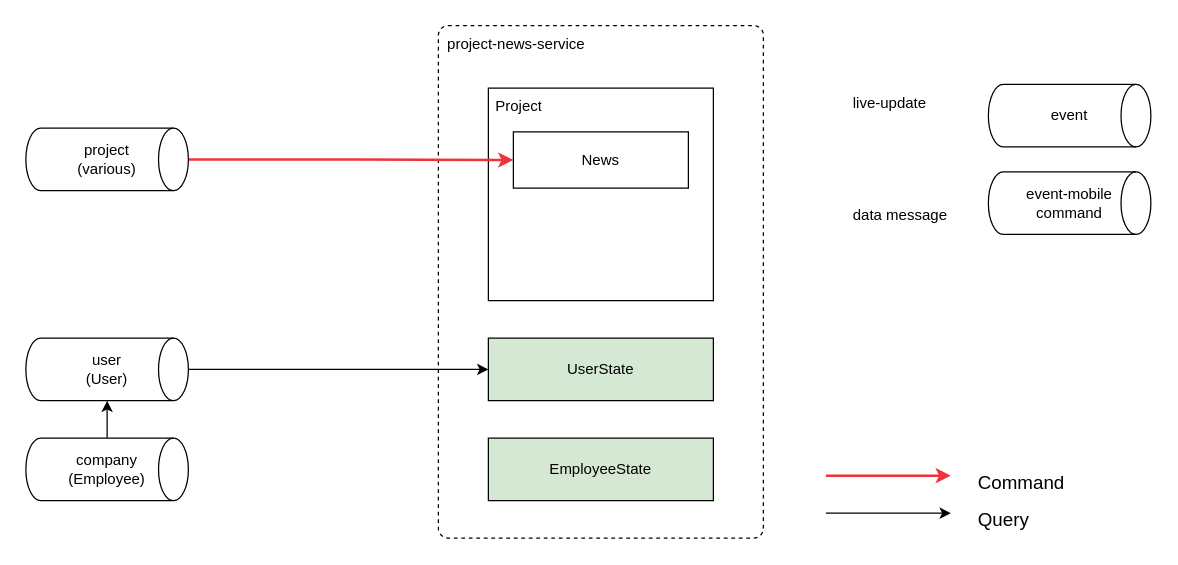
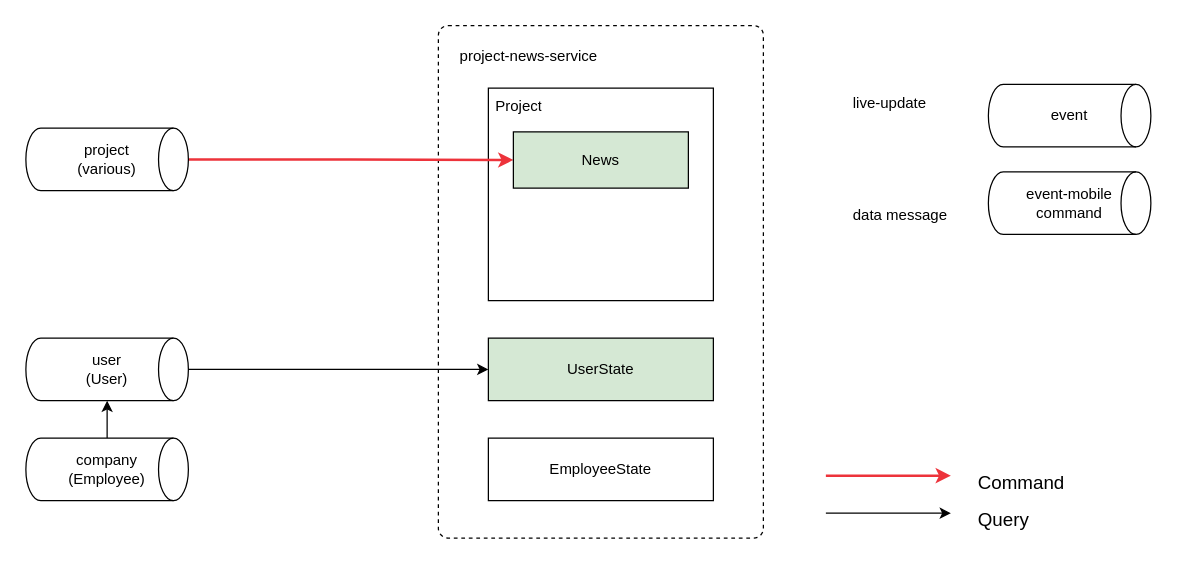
(516, 44) -> (529, 57)
(601, 160) -> (601, 160)
(601, 469) -> (601, 469)
